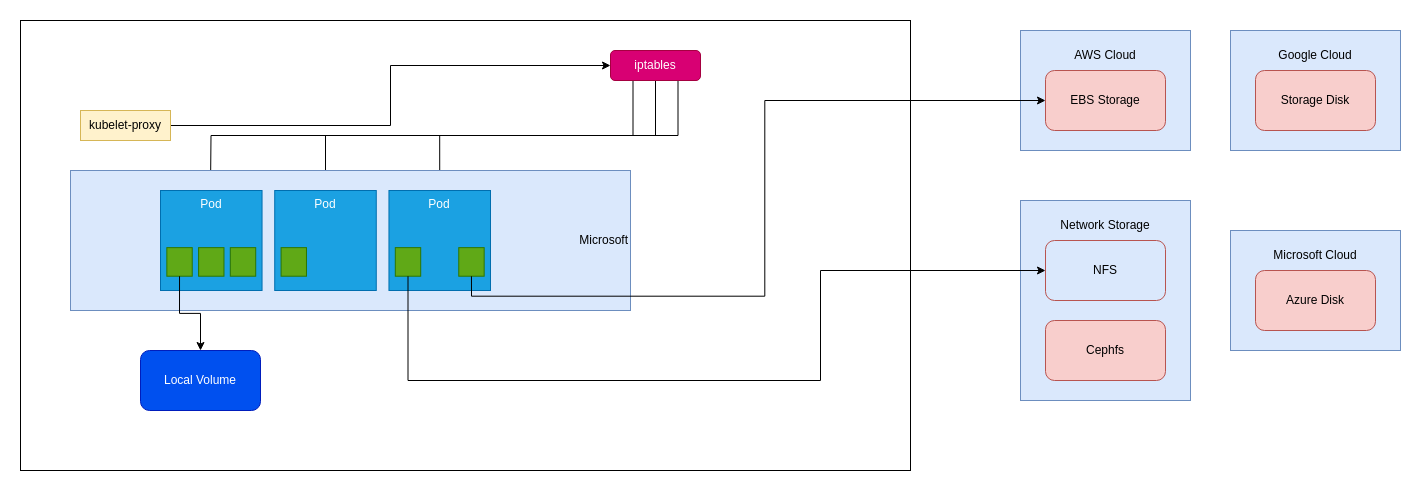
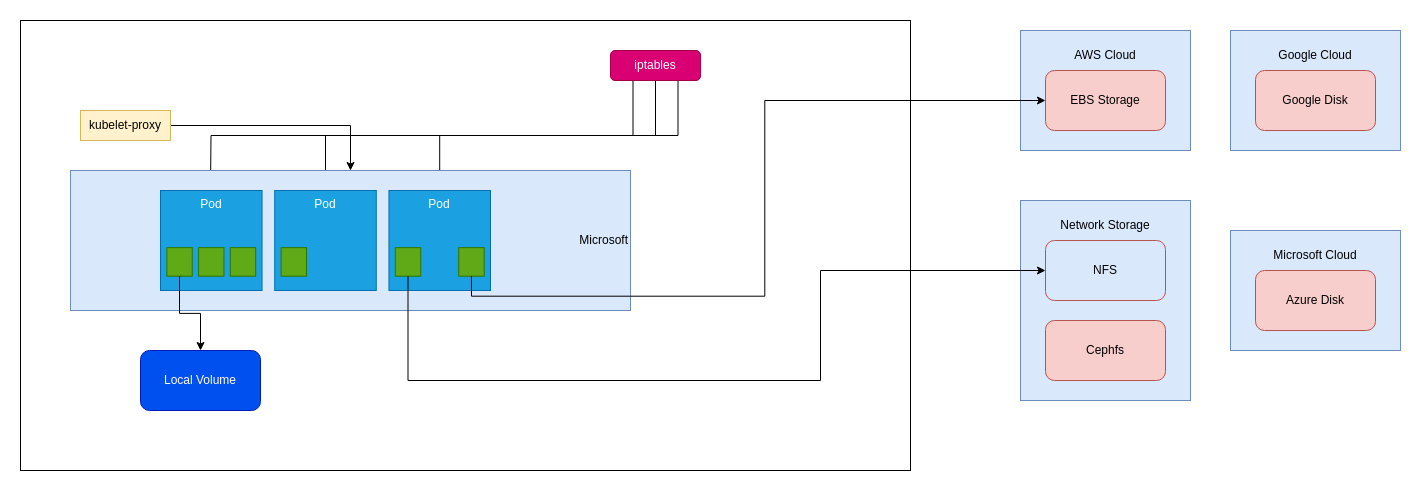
(446, 66) -> (351, 143)
(1316, 101) -> (1316, 101)
